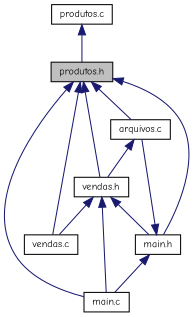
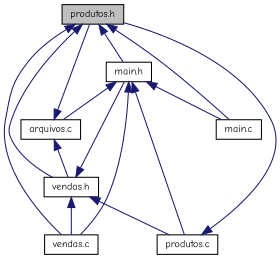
(115, 104) -> (74, 67)
none -> (160, 163)
none -> (117, 168)
(104, 250) -> (134, 218)
